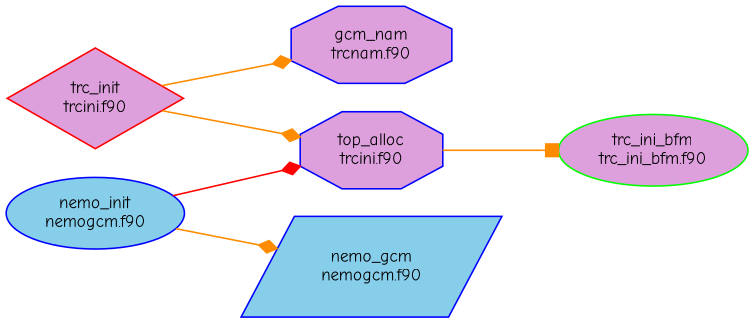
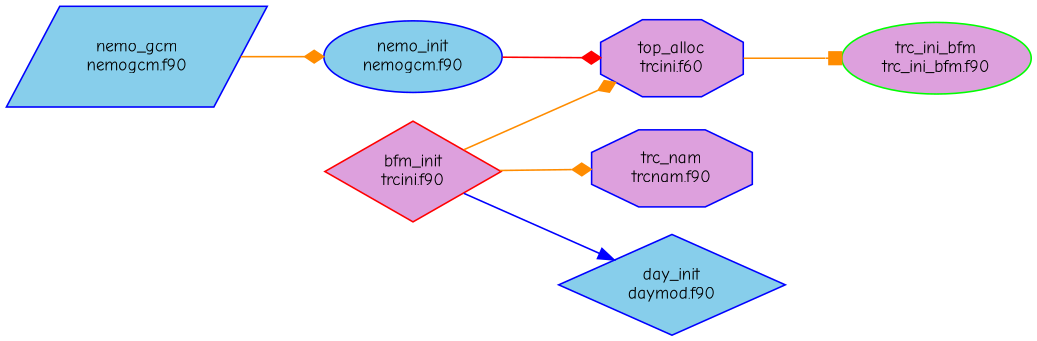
(371, 45) -> (672, 168)
(95, 98) -> (413, 172)
(371, 150) -> (672, 58)
(217, 237) -> (273, 57)
none -> (672, 285)
